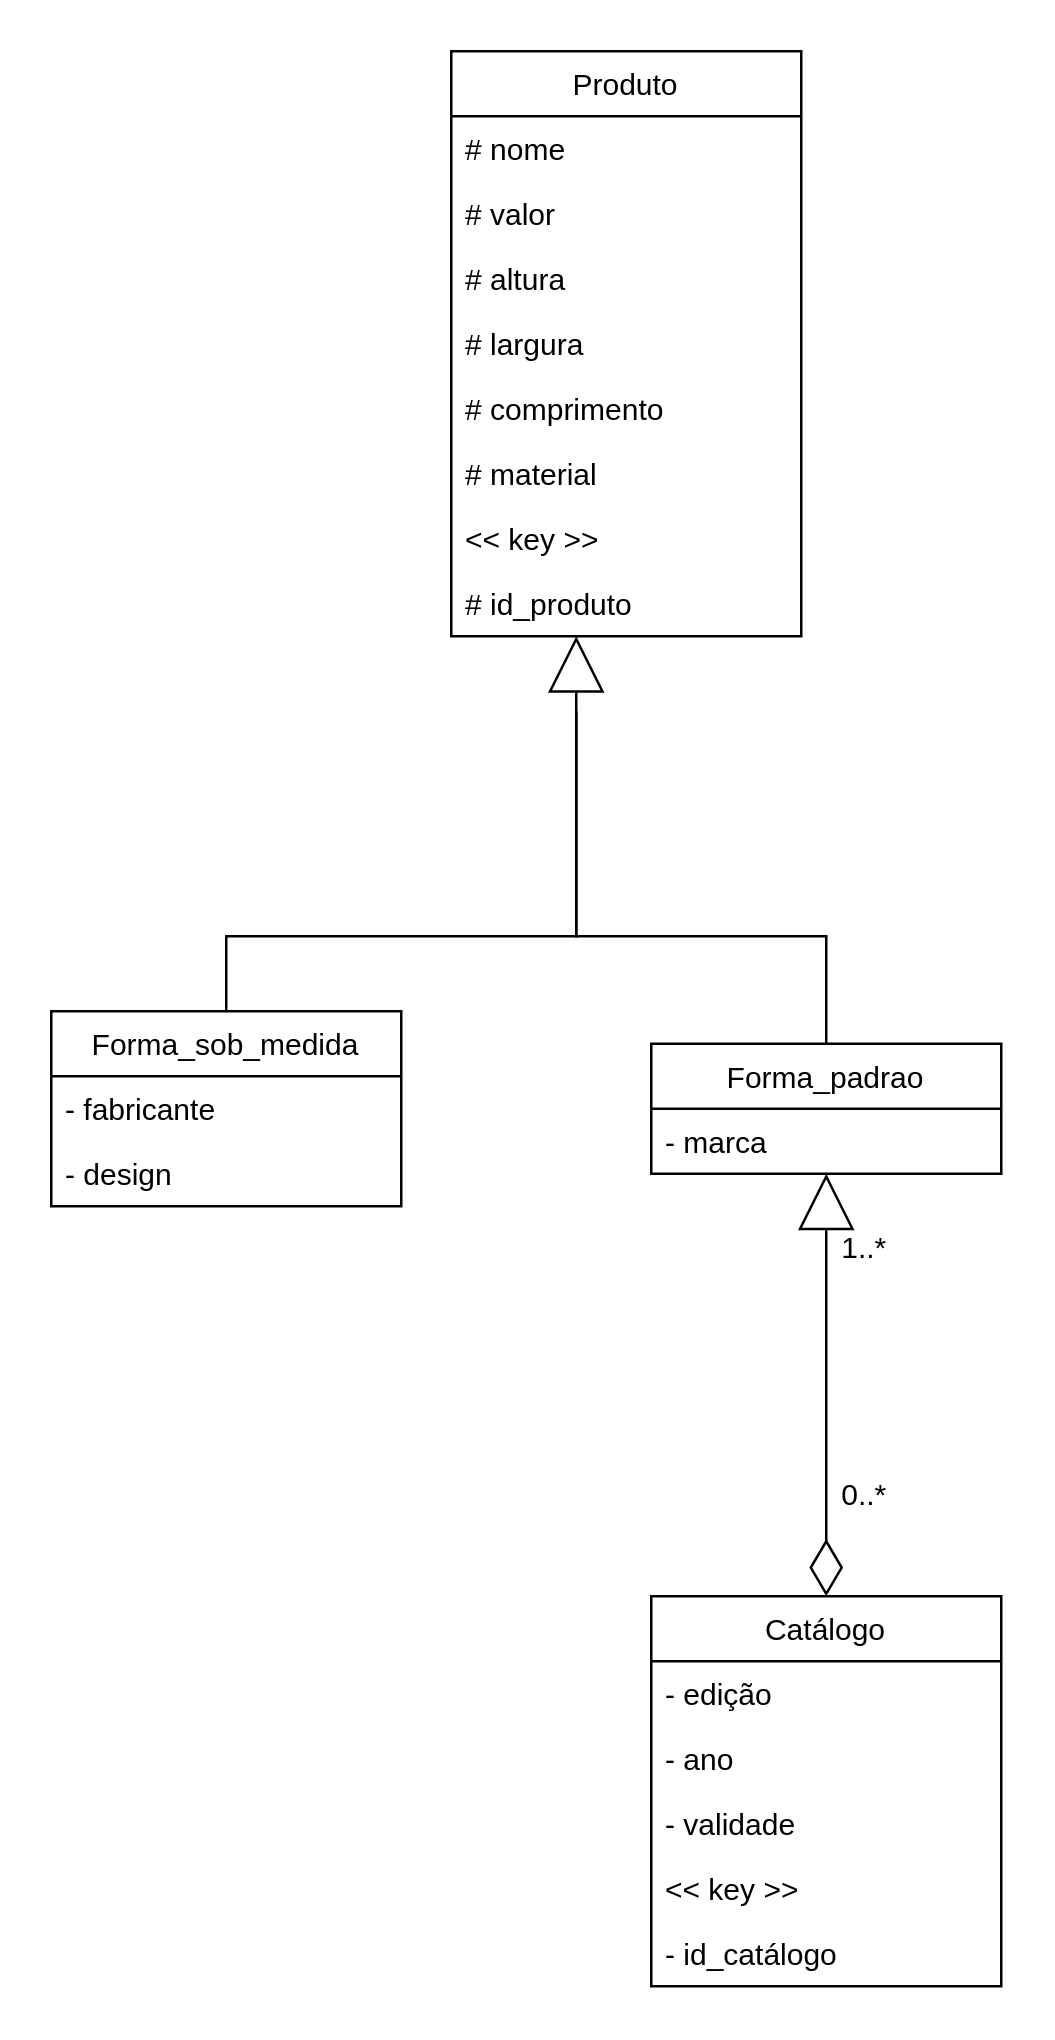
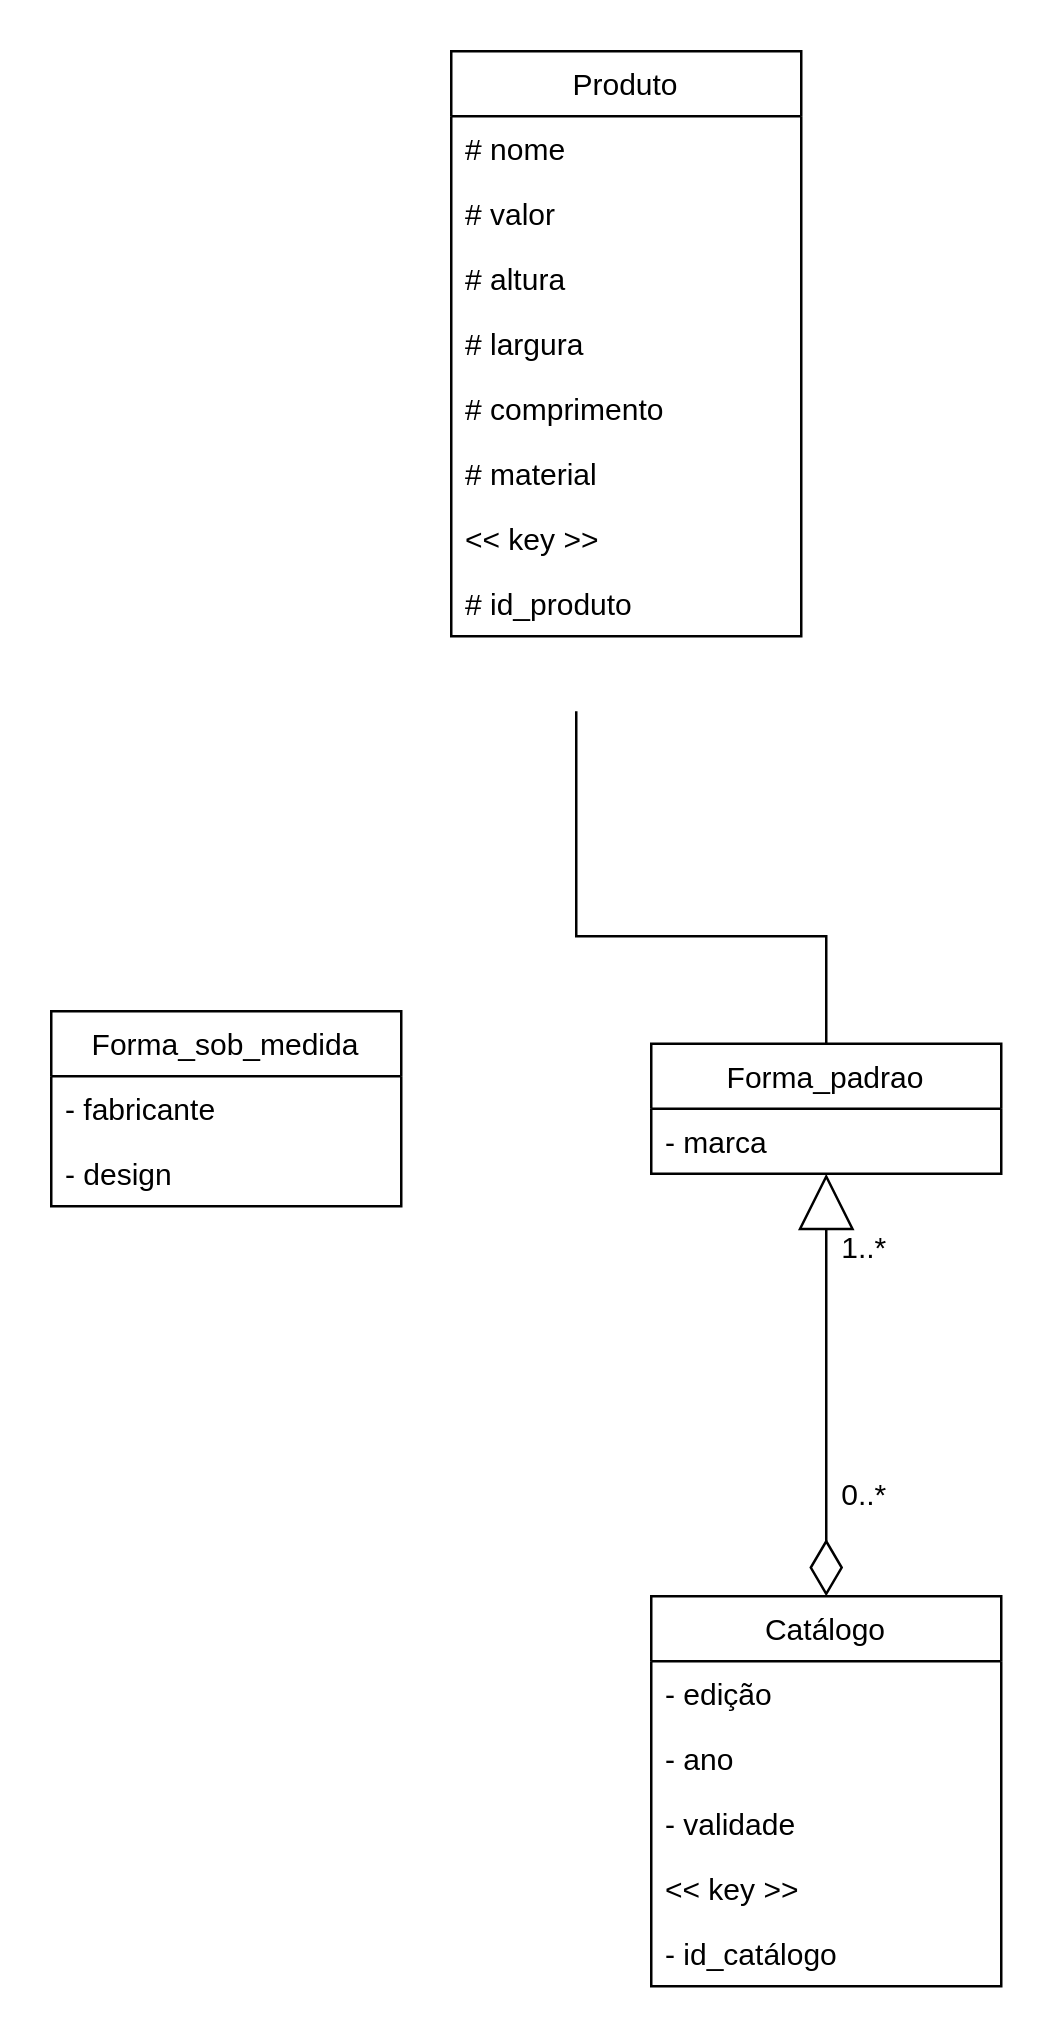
(363, 936) -> none
